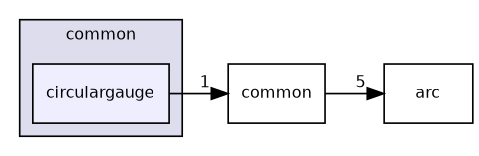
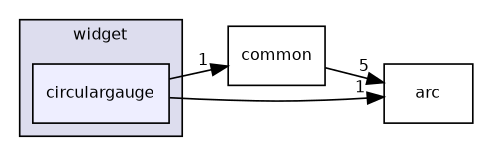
(101, 35) -> (101, 35)
none -> (269, 101)
